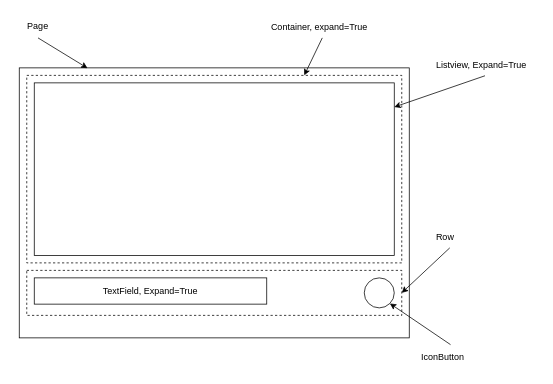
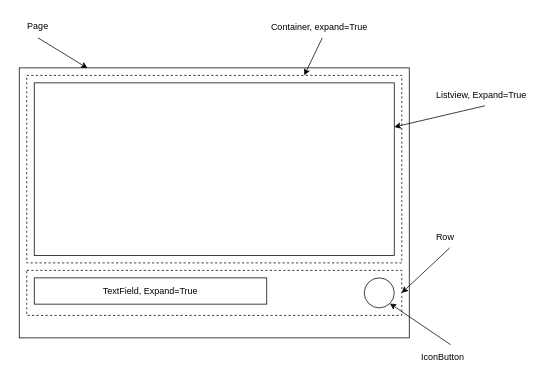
(484, 64) -> (484, 94)
